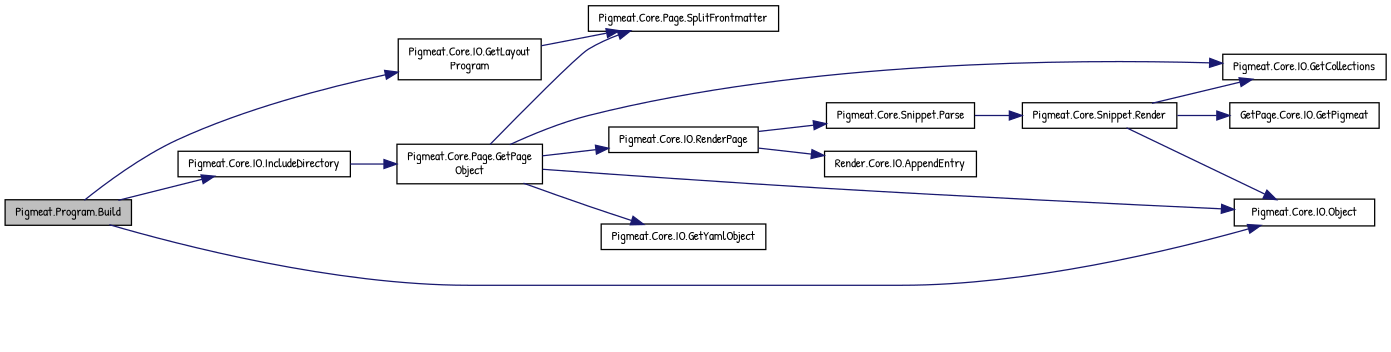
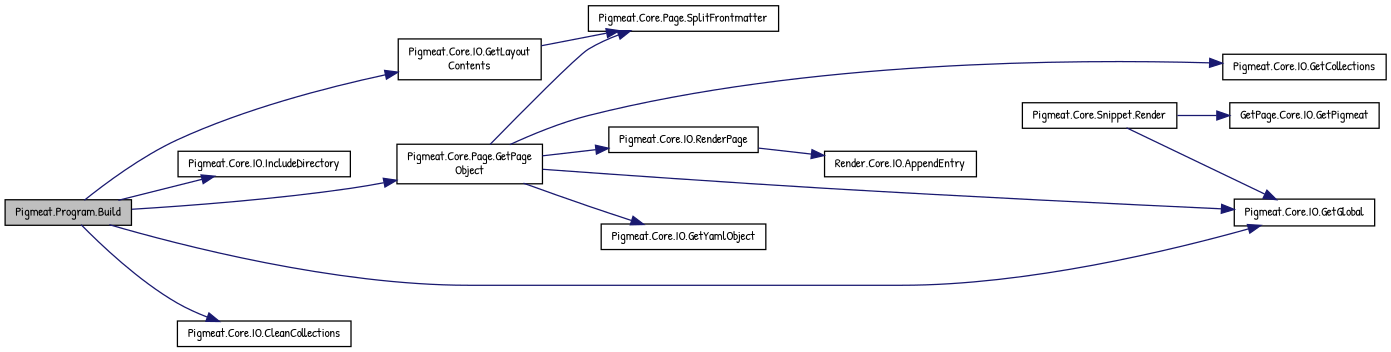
(470, 59) -> (470, 59)
(1196, 93) -> none
(900, 116) -> none
(367, 164) -> (258, 199)
(1304, 213) -> (1304, 213)
none -> (264, 334)
